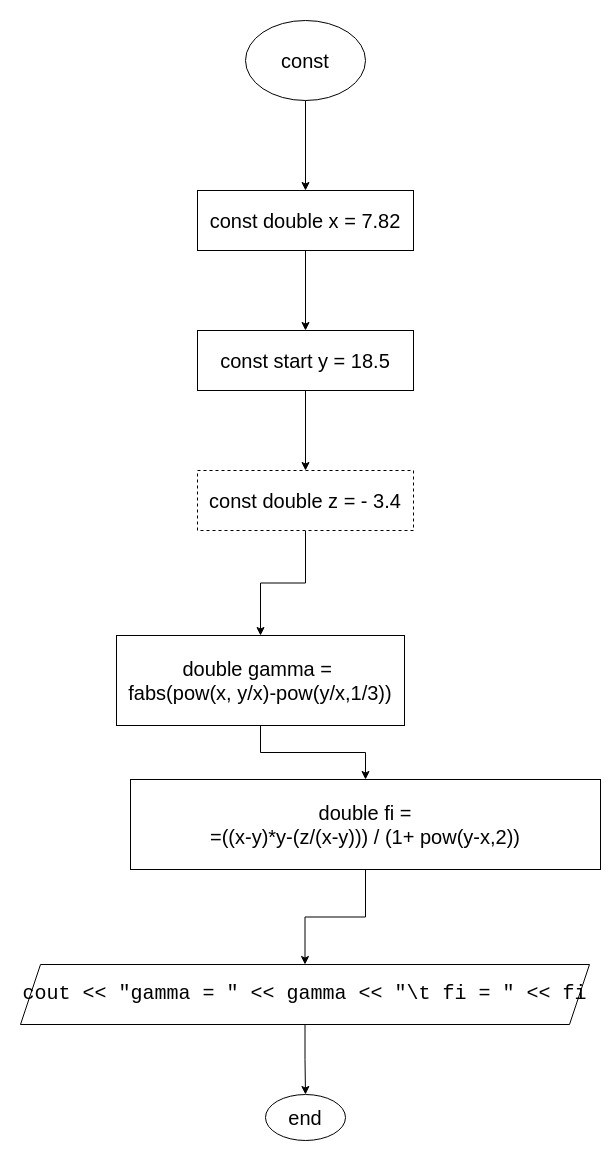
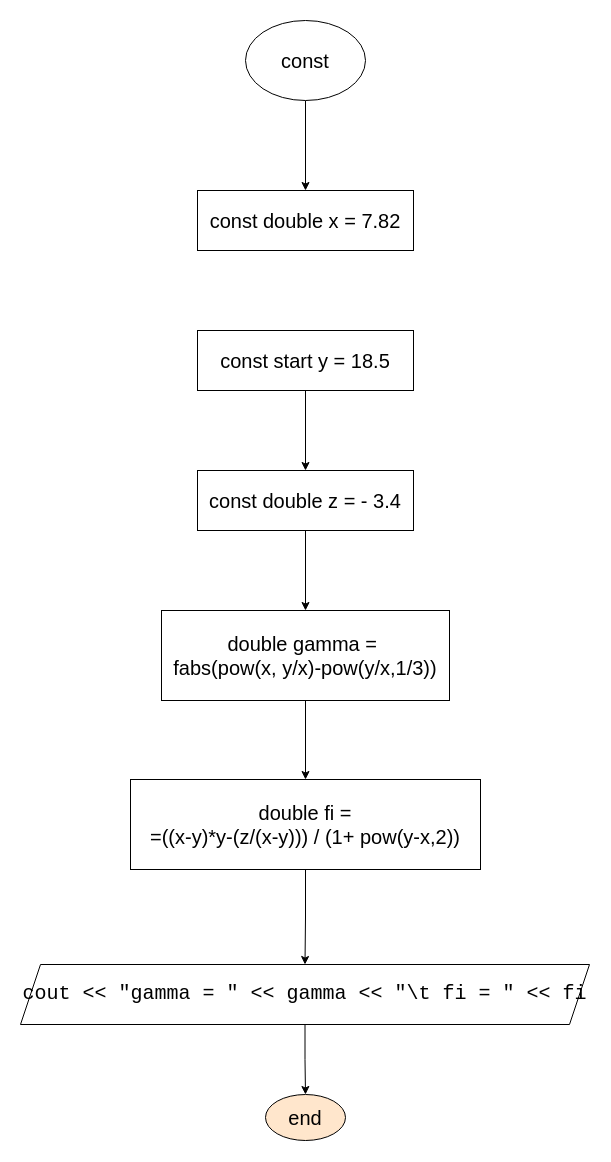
(306, 287) -> none
(306, 501) -> (306, 501)
(261, 681) -> (306, 656)
(366, 825) -> (306, 825)
(306, 1118) -> (306, 1118)
